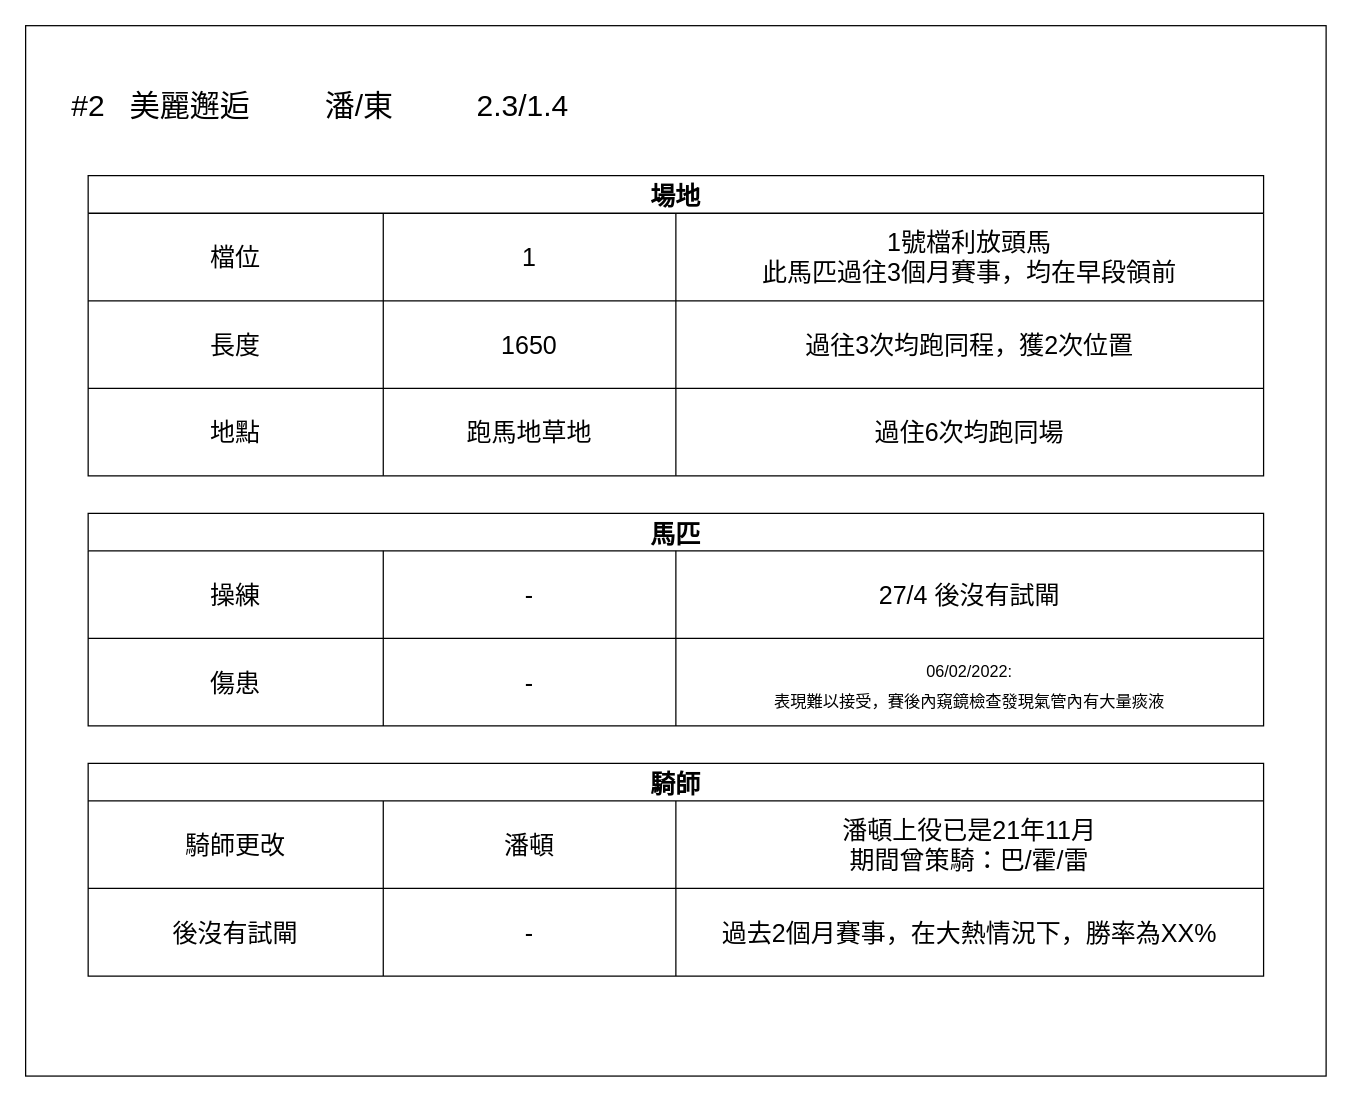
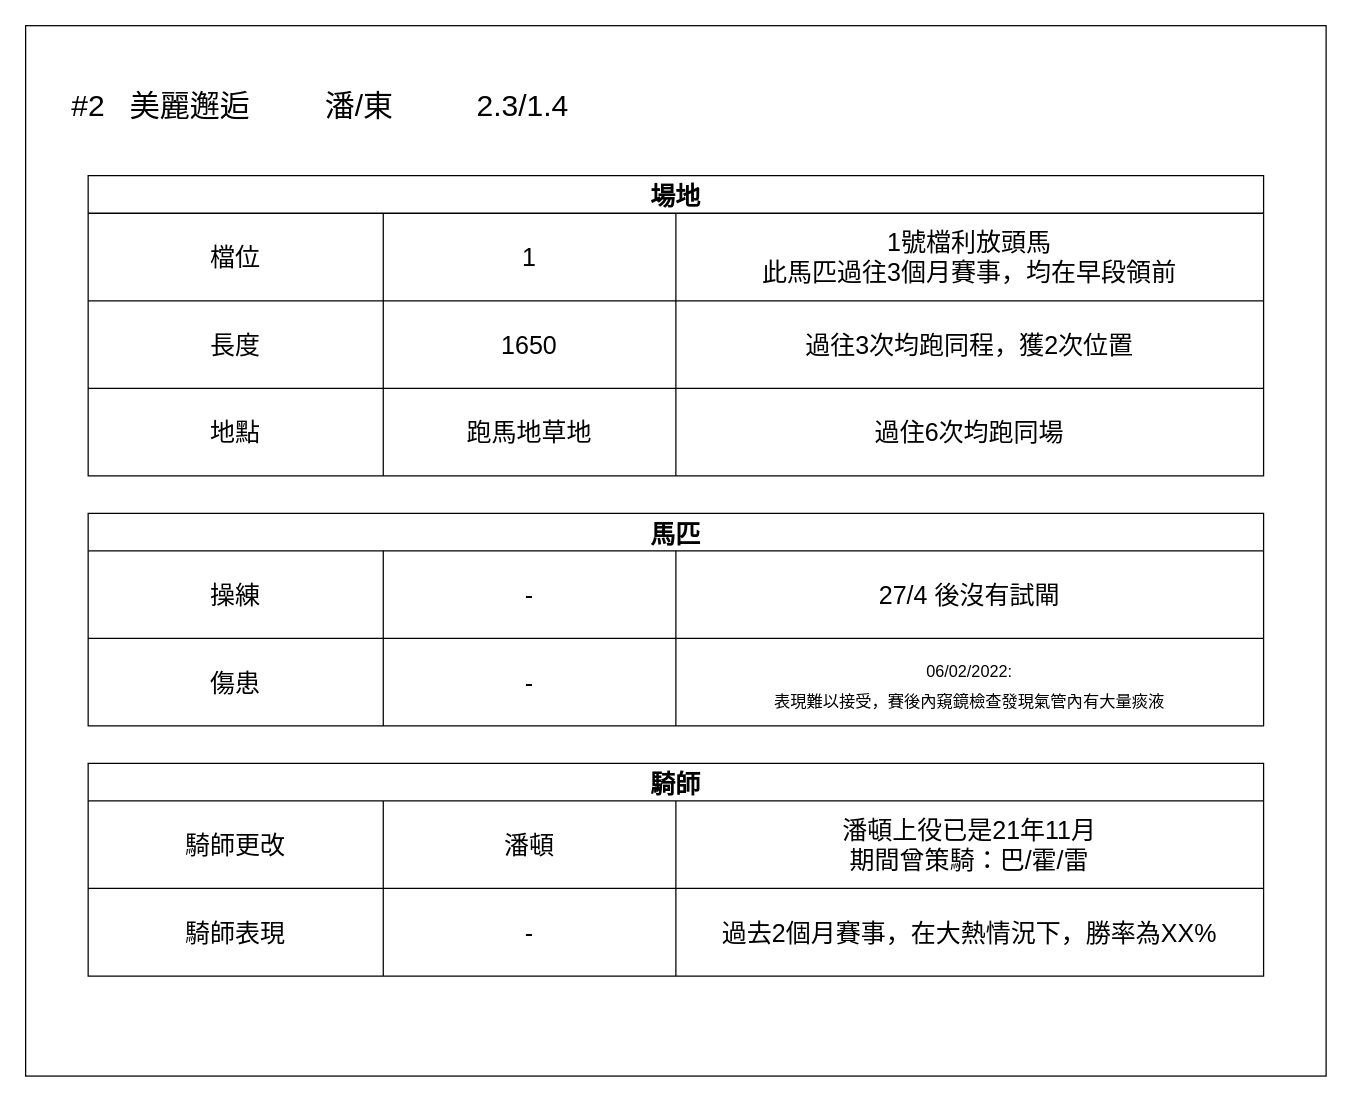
(236, 932) -> (236, 932)
